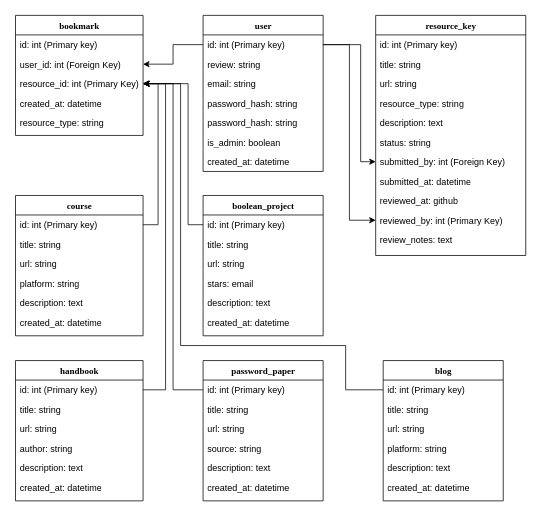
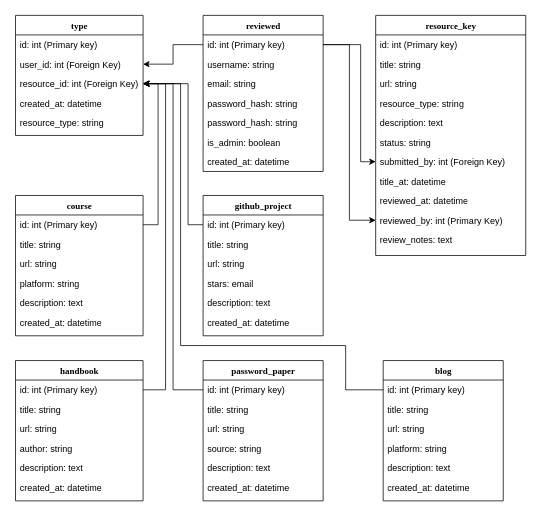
(80, 26) -> (80, 26)
(263, 26) -> (263, 26)
(238, 65) -> (244, 65)
(80, 90) -> (80, 90)
(431, 182) -> (419, 182)
(423, 202) -> (428, 202)
(263, 206) -> (263, 206)
